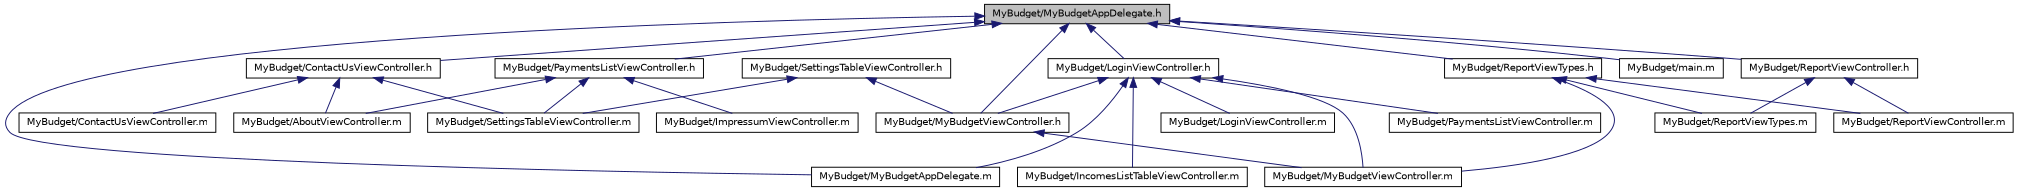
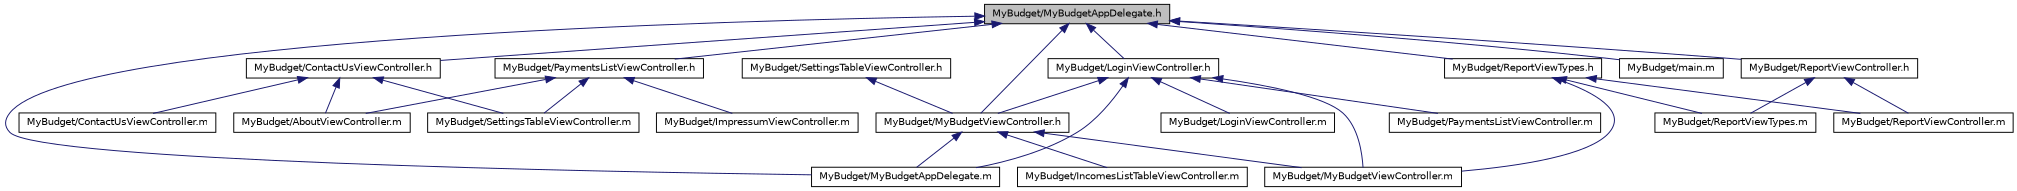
(695, 95) -> none
(1133, 128) -> (1057, 151)
none -> (935, 153)
